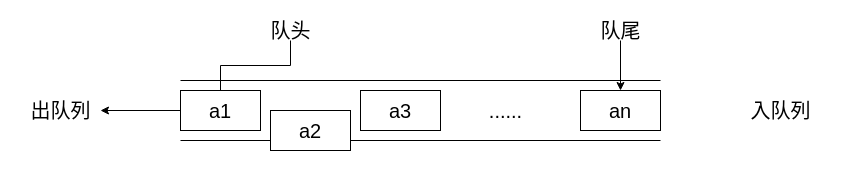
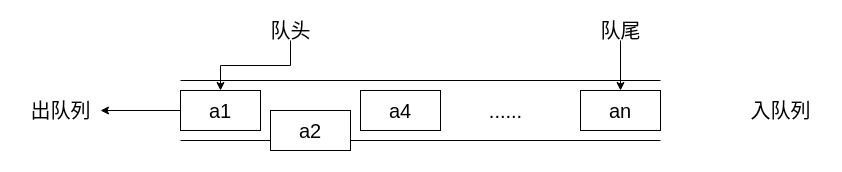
(221, 85) -> (221, 83)
(401, 111) -> (401, 111)
